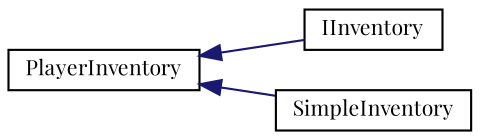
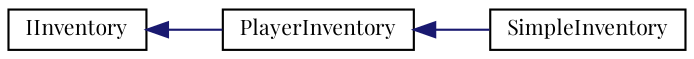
(263, 46) -> (195, 30)
